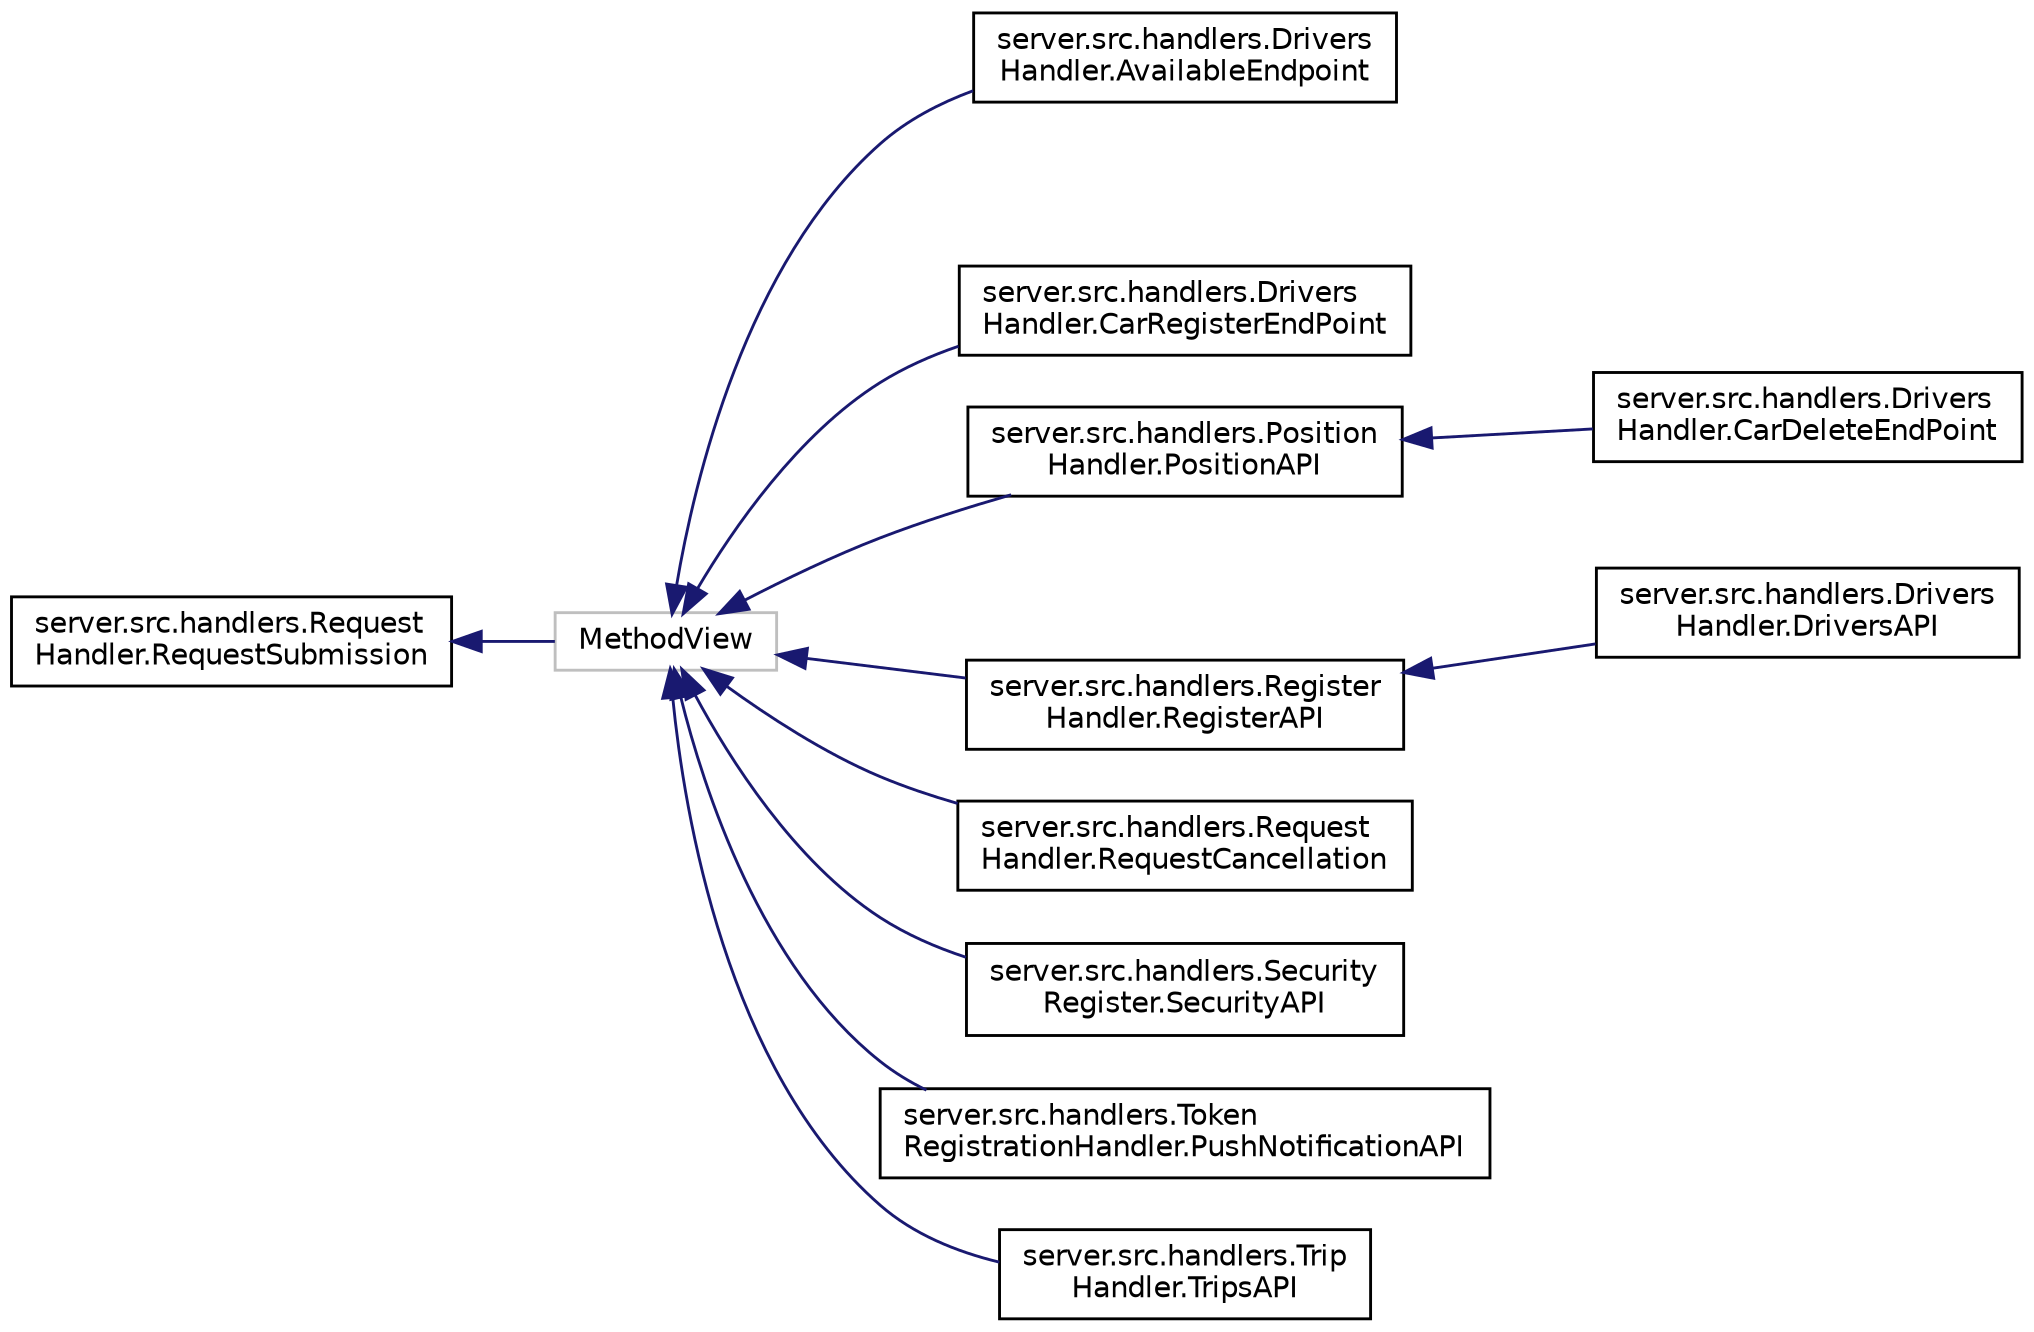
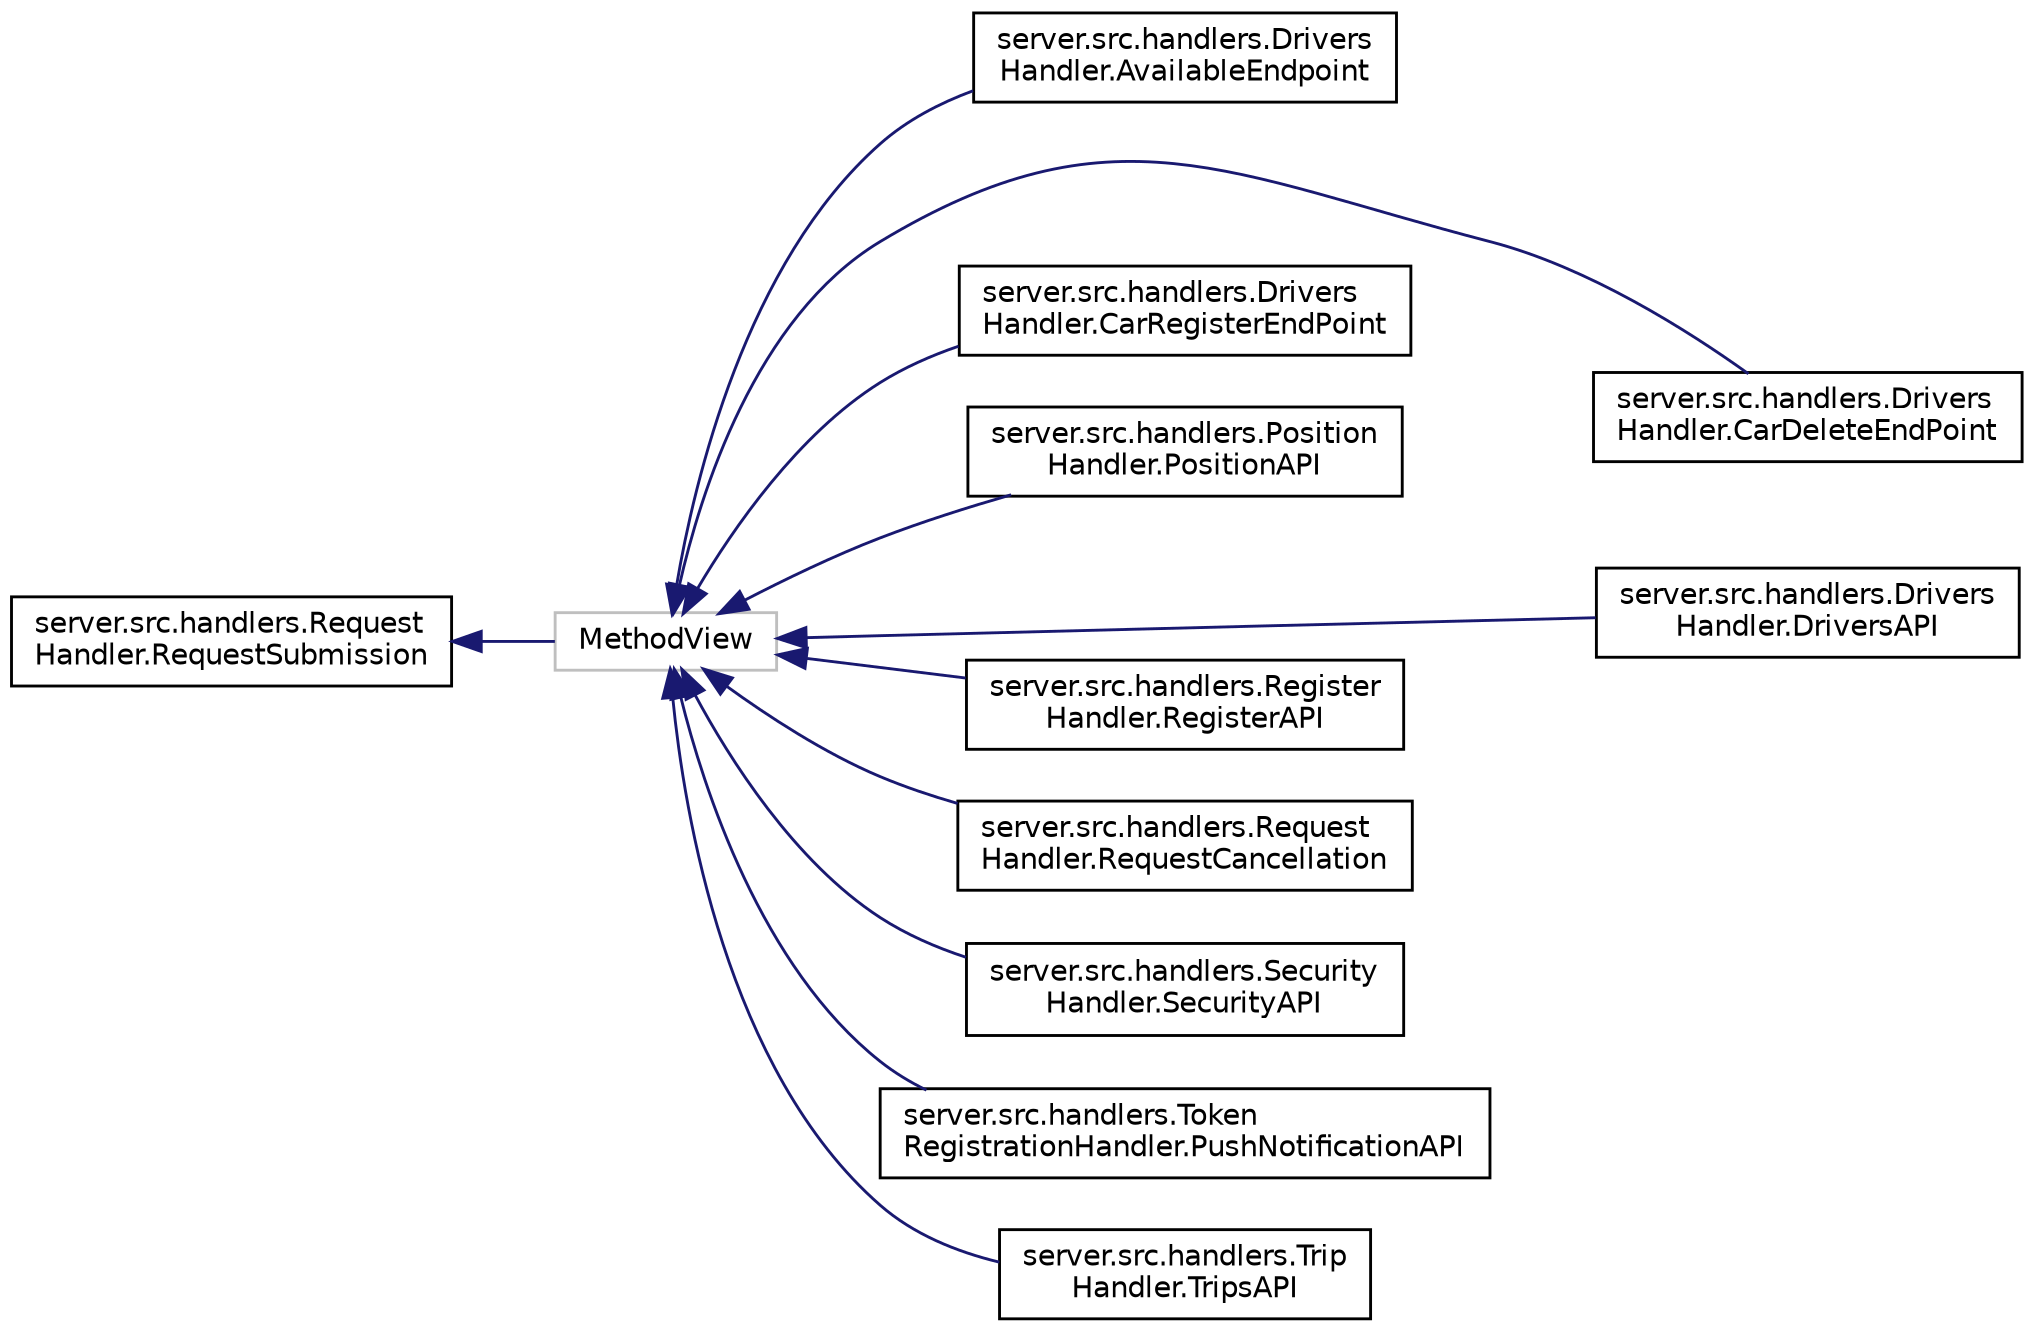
(1512, 433) -> (1124, 163)
(1514, 656) -> (1201, 627)
(1185, 989) -> (1185, 989)
